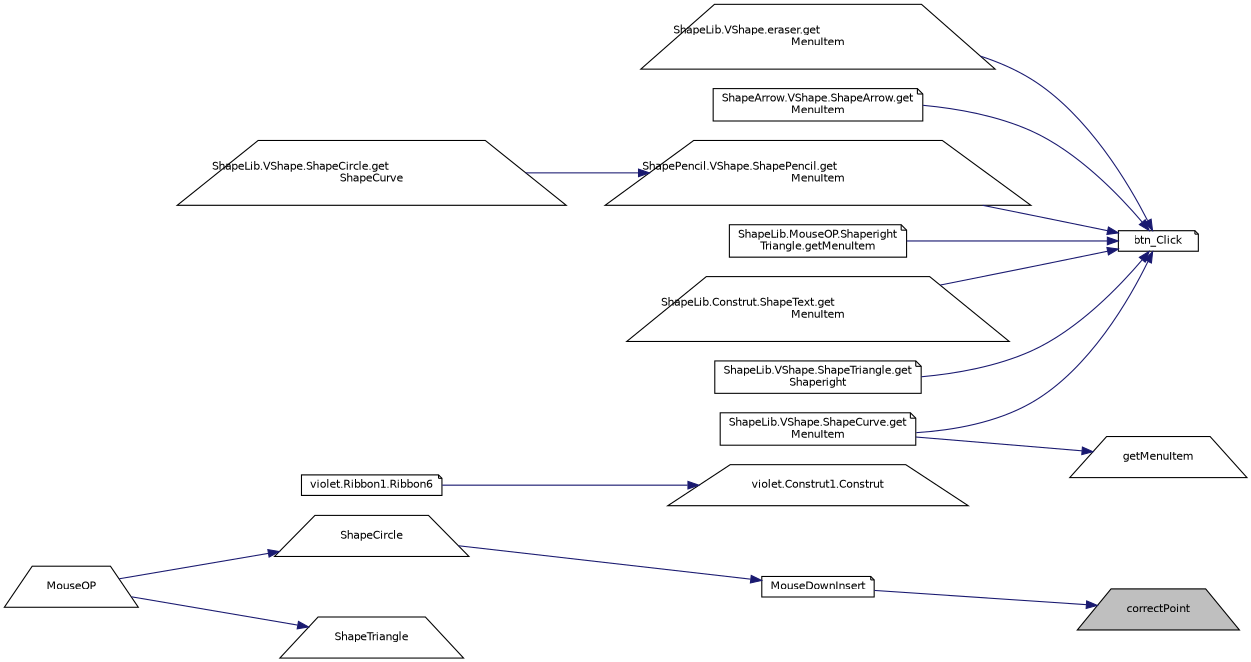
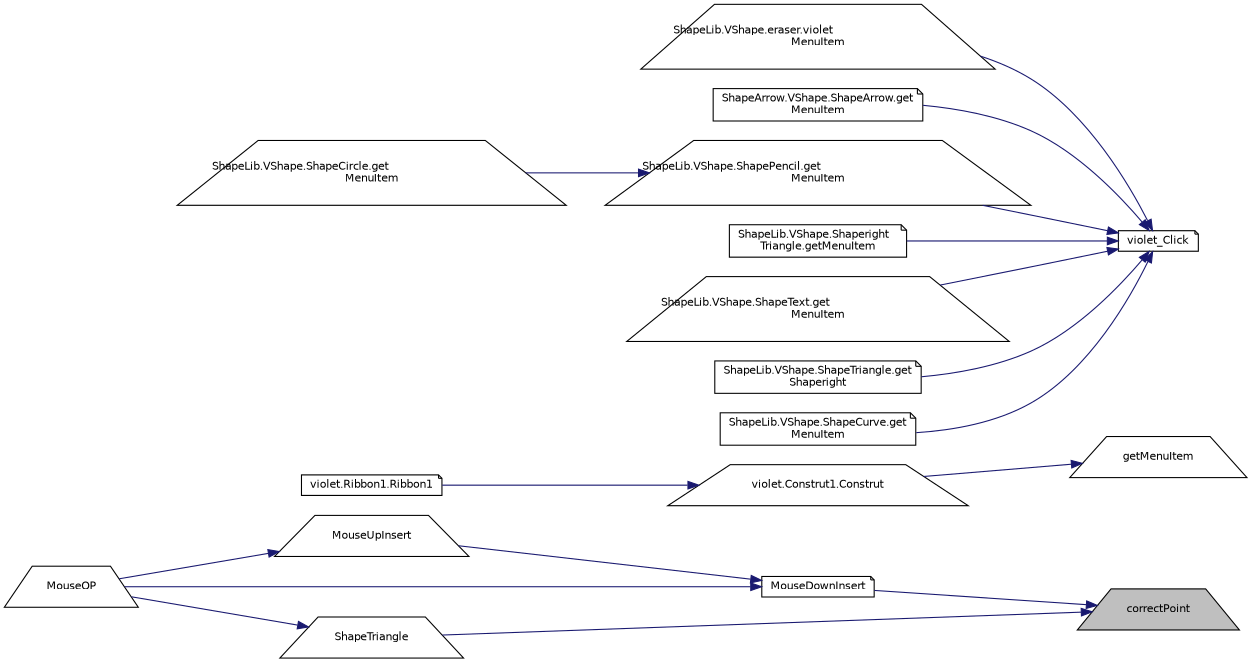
(818, 37) -> (818, 37)
(372, 173) -> (372, 173)
(818, 173) -> (818, 173)
(818, 241) -> (818, 241)
(1158, 241) -> (1158, 241)
(818, 309) -> (818, 309)
(999, 444) -> (998, 470)
(372, 485) -> (372, 485)
(372, 536) -> (372, 536)
none -> (438, 587)
none -> (762, 624)
